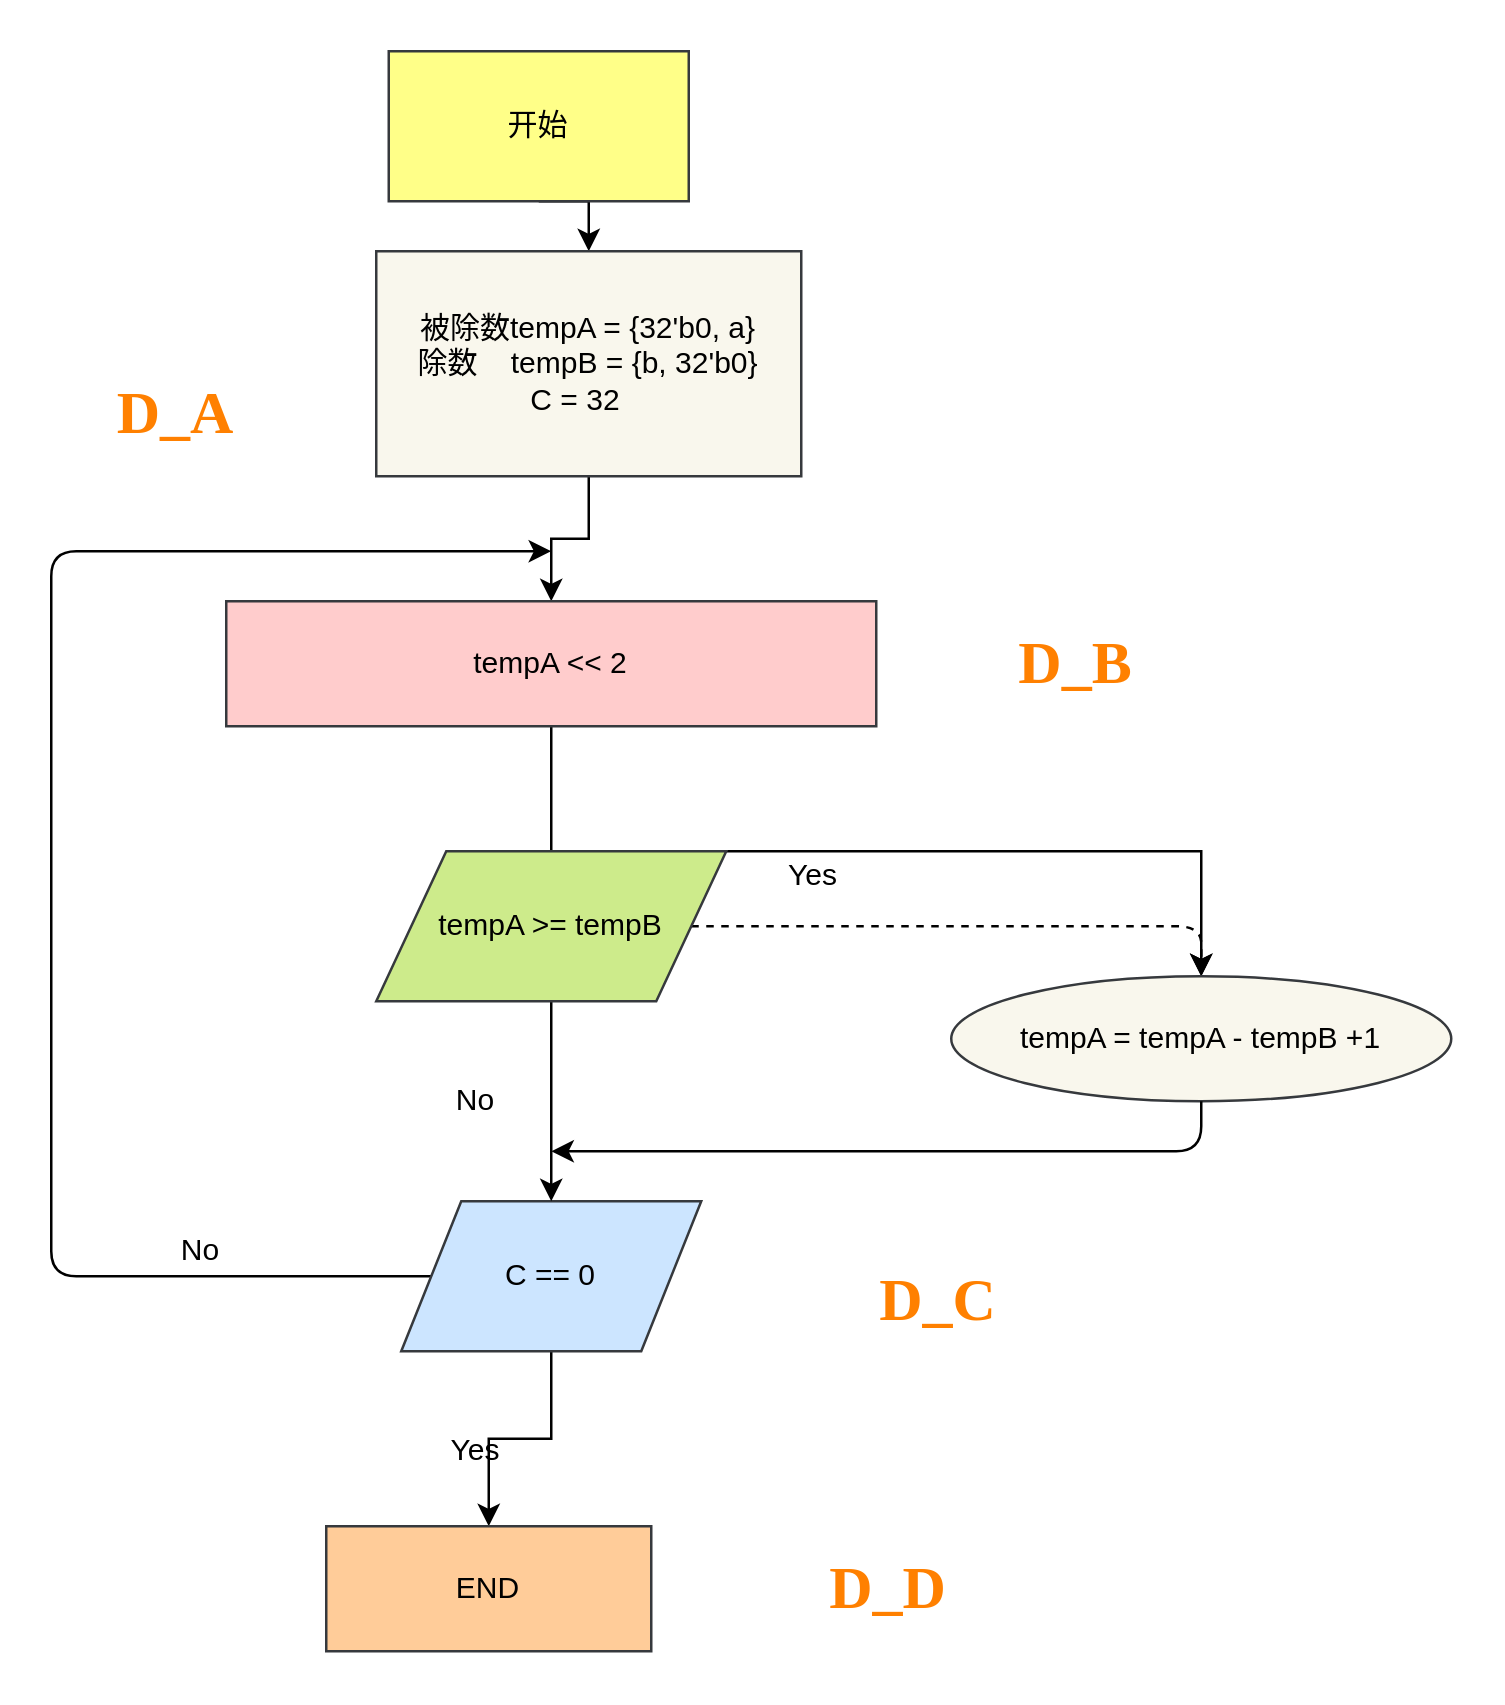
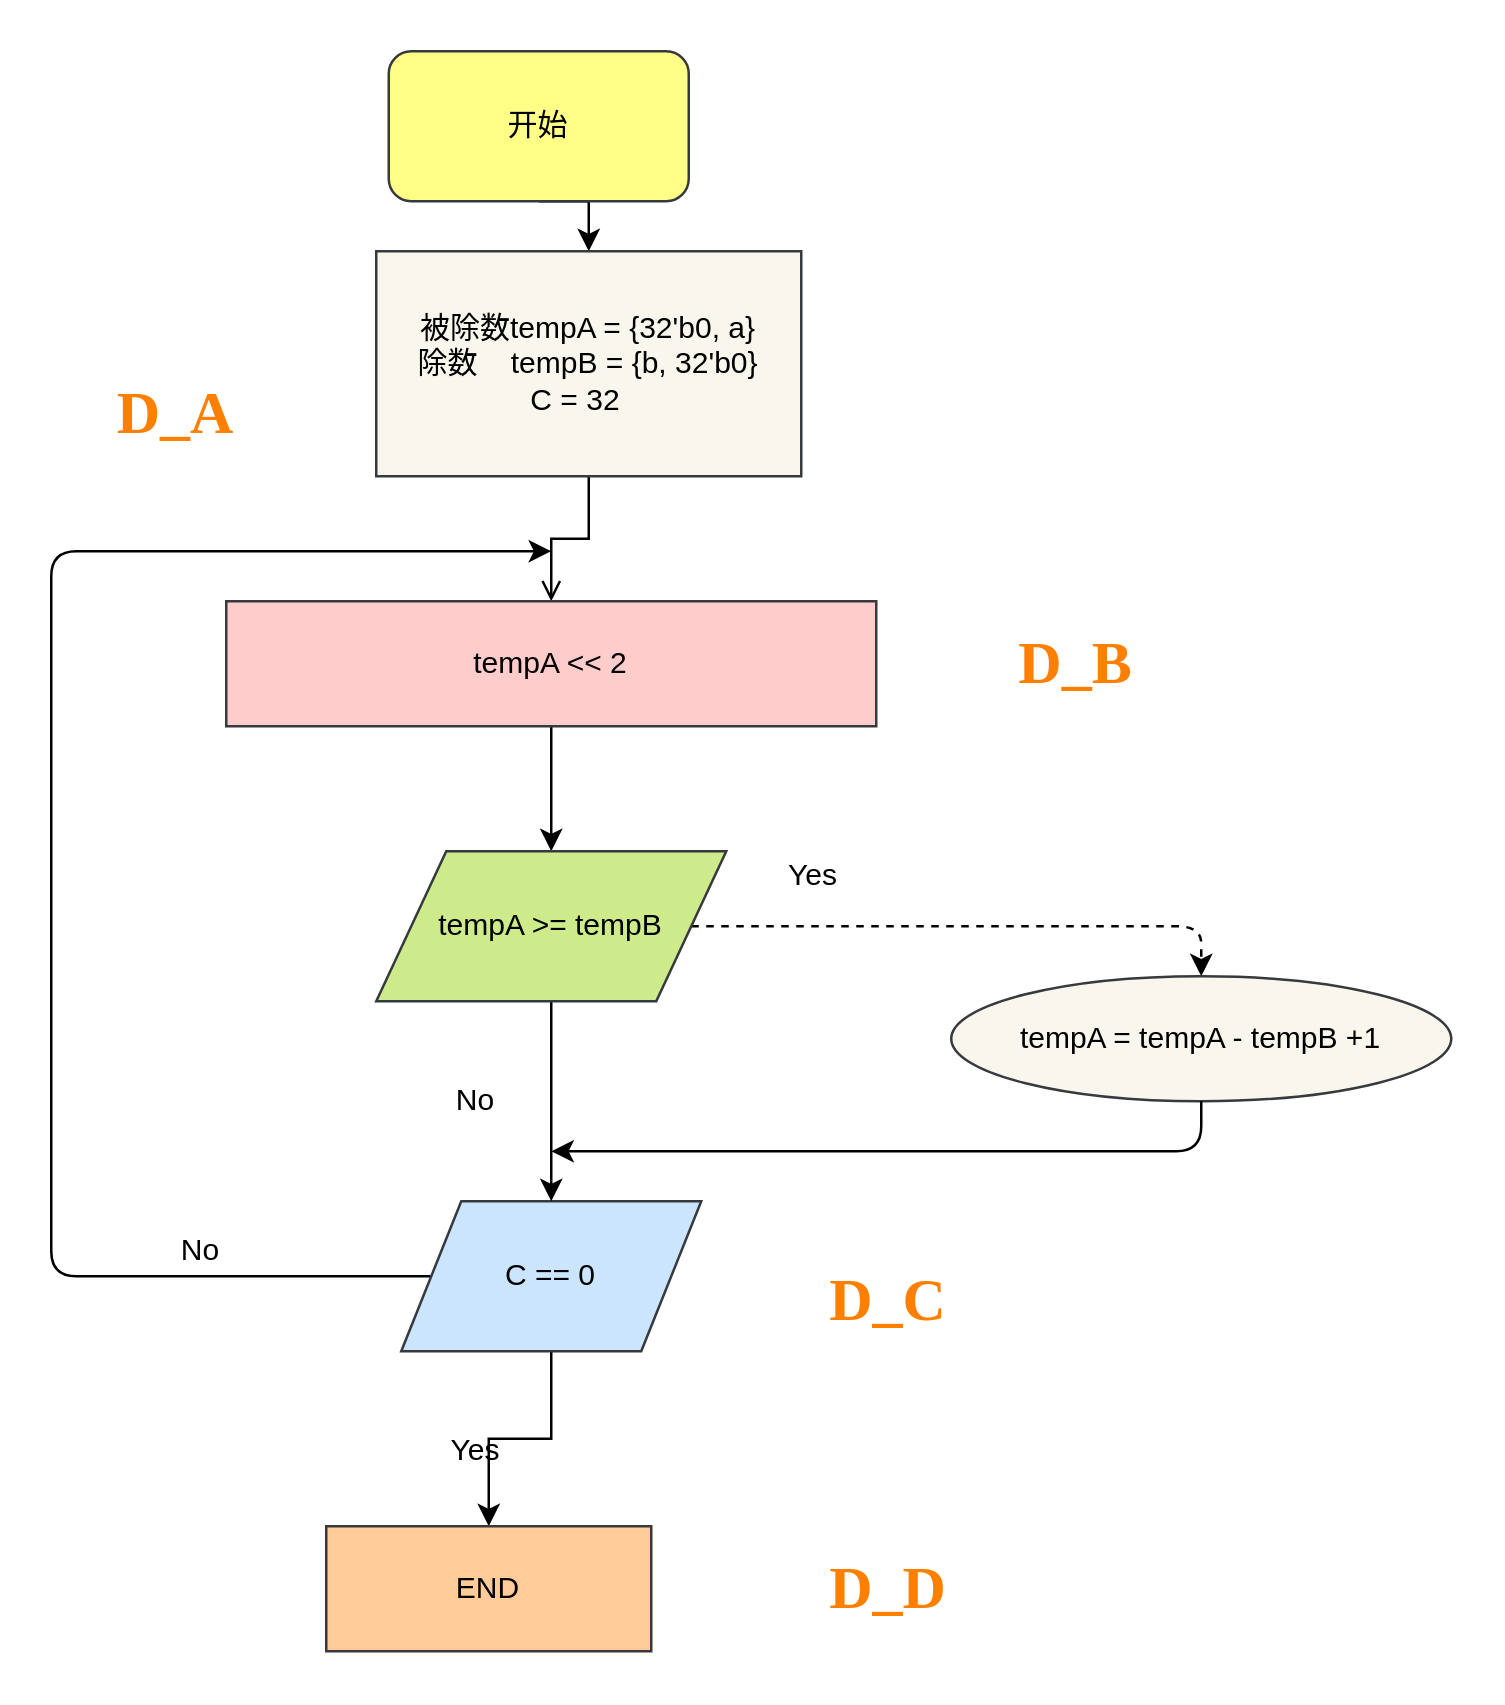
(539, 126) -> (539, 126)
(551, 583) -> (551, 587)
(1003, 851) -> (551, 833)
(939, 1301) -> (889, 1301)
